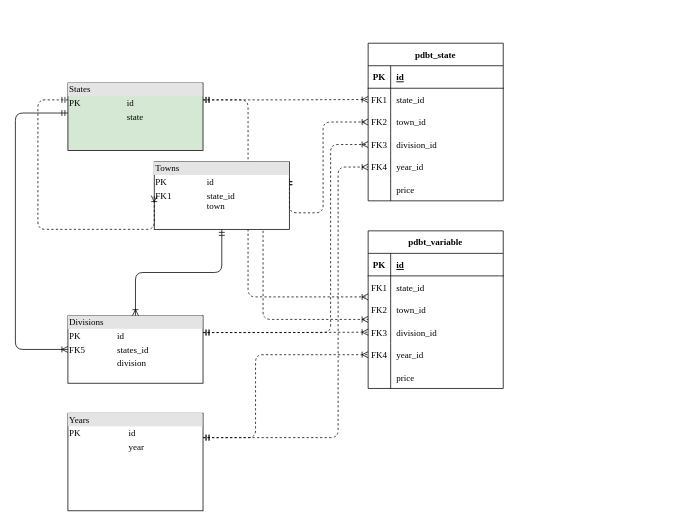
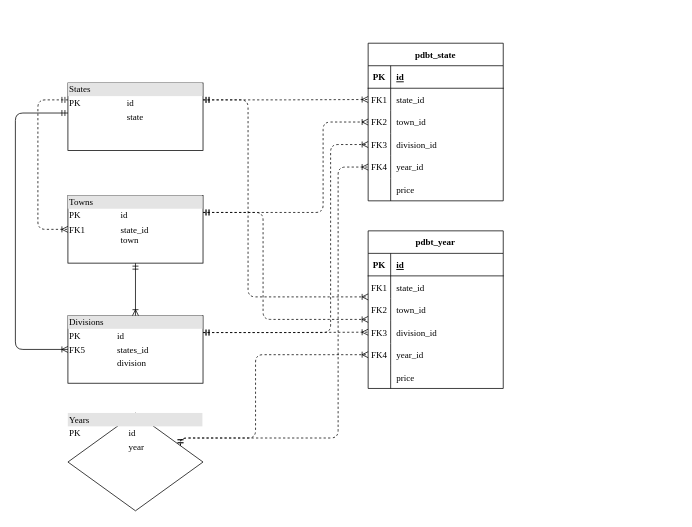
(135, 117) -> (135, 117)
(222, 195) -> (135, 229)
(435, 242) -> (435, 242)
(135, 462) -> (135, 462)
